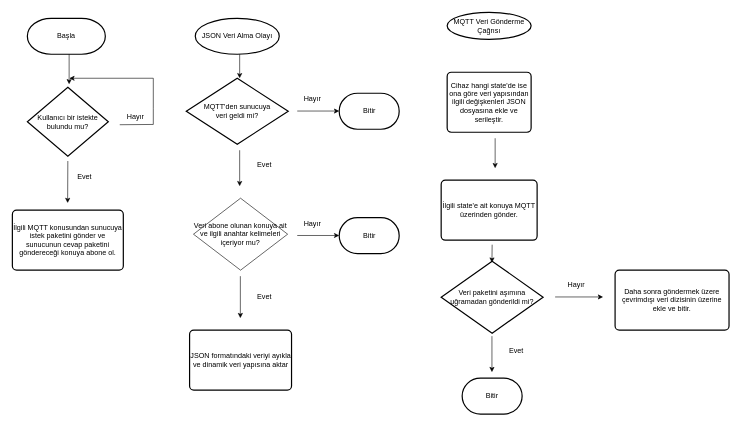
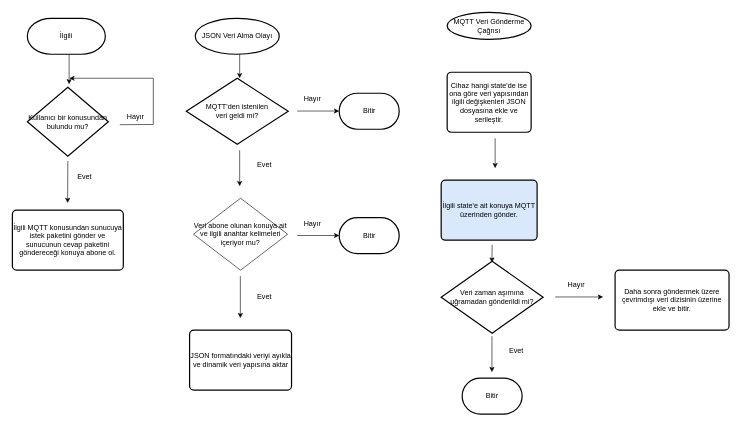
(66, 36) -> (66, 36)
(237, 111) -> (237, 111)
(68, 122) -> (68, 122)
(489, 210) -> (489, 210)
(492, 297) -> (492, 297)
